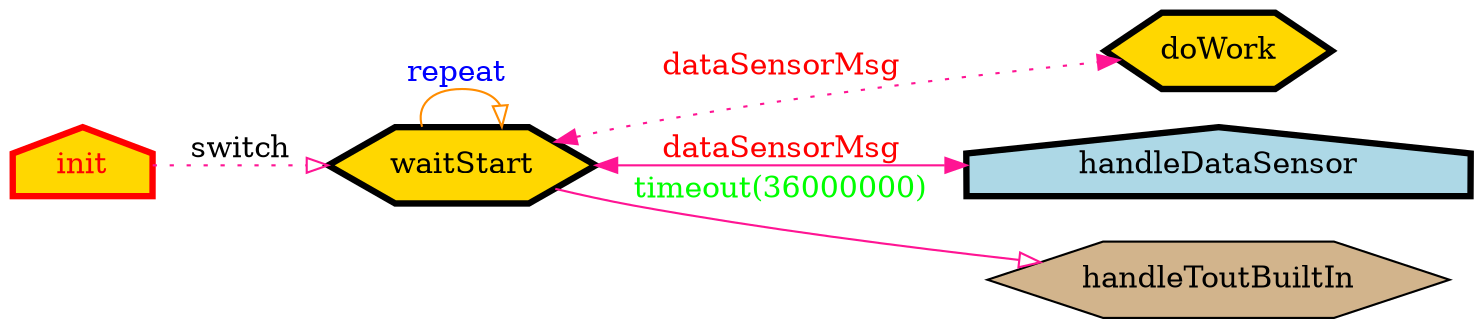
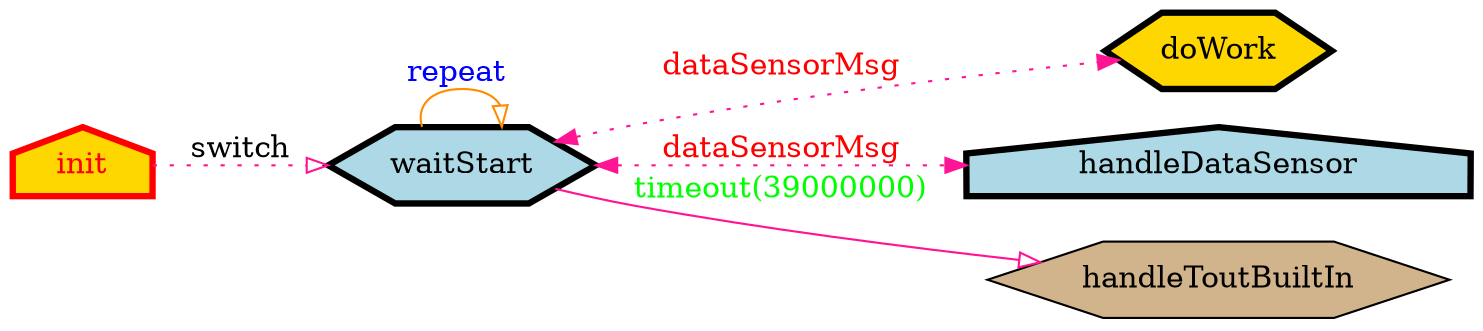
(462, 165) -> (462, 165)
(781, 165) -> (781, 165)
(781, 190) -> (781, 190)
